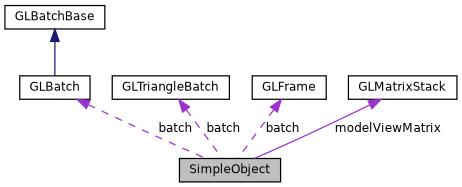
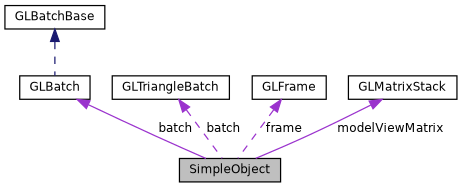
(55, 59) -> (55, 59)
(281, 129) -> (282, 129)
(147, 132) -> (147, 132)
